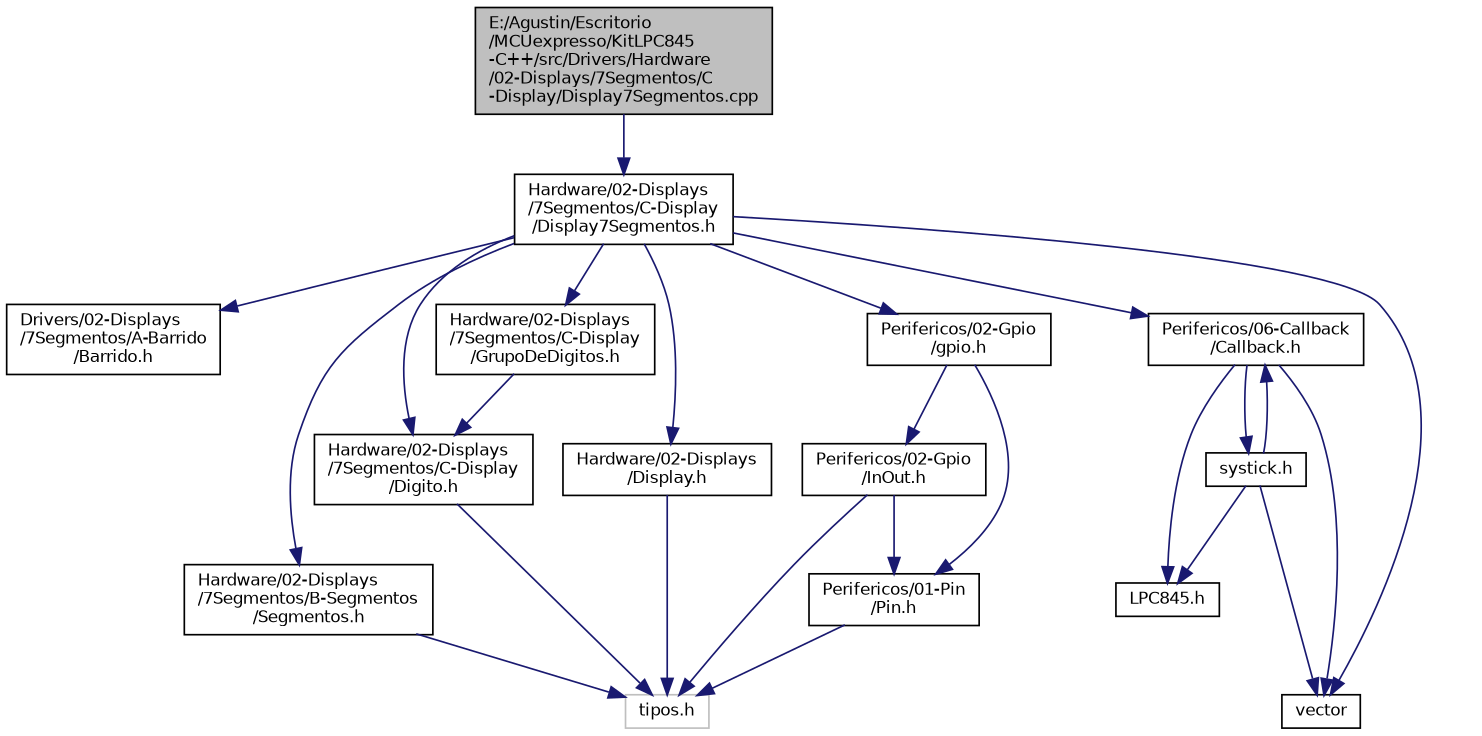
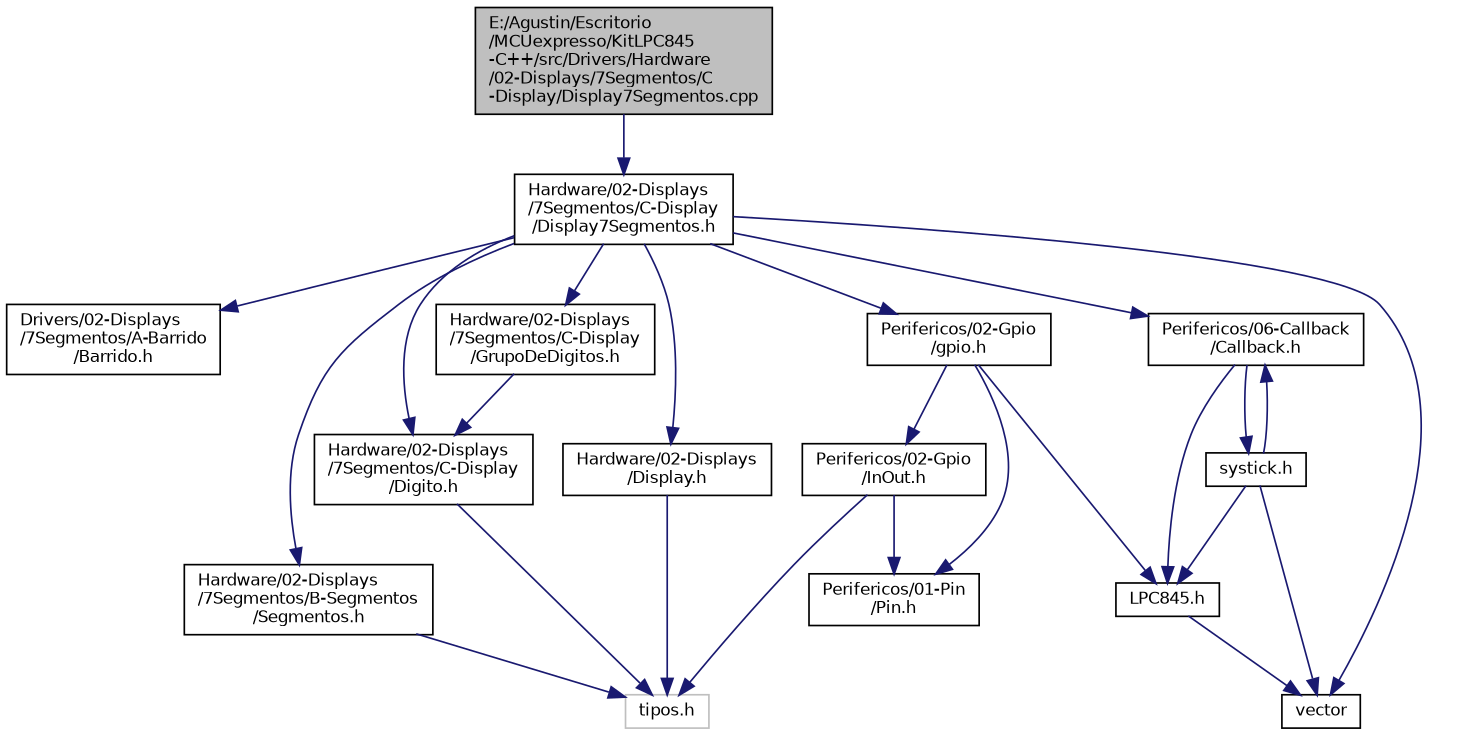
none -> (1062, 468)
(1335, 515) -> (1238, 651)
(779, 657) -> none
